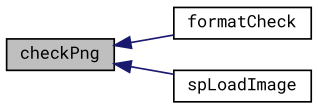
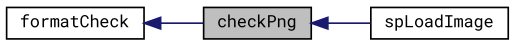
(152, 39) -> (182, 23)
